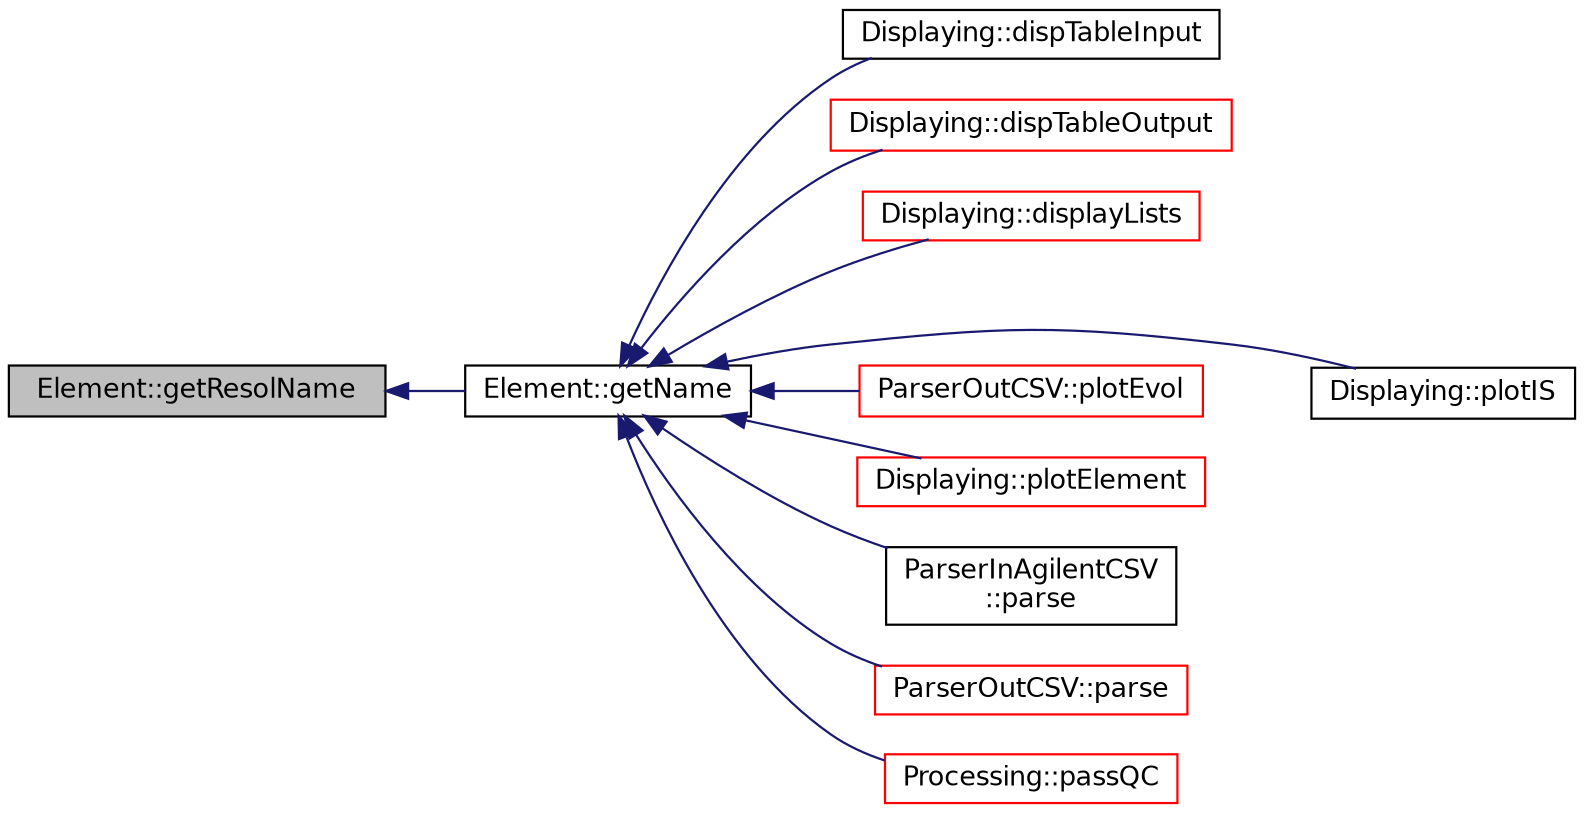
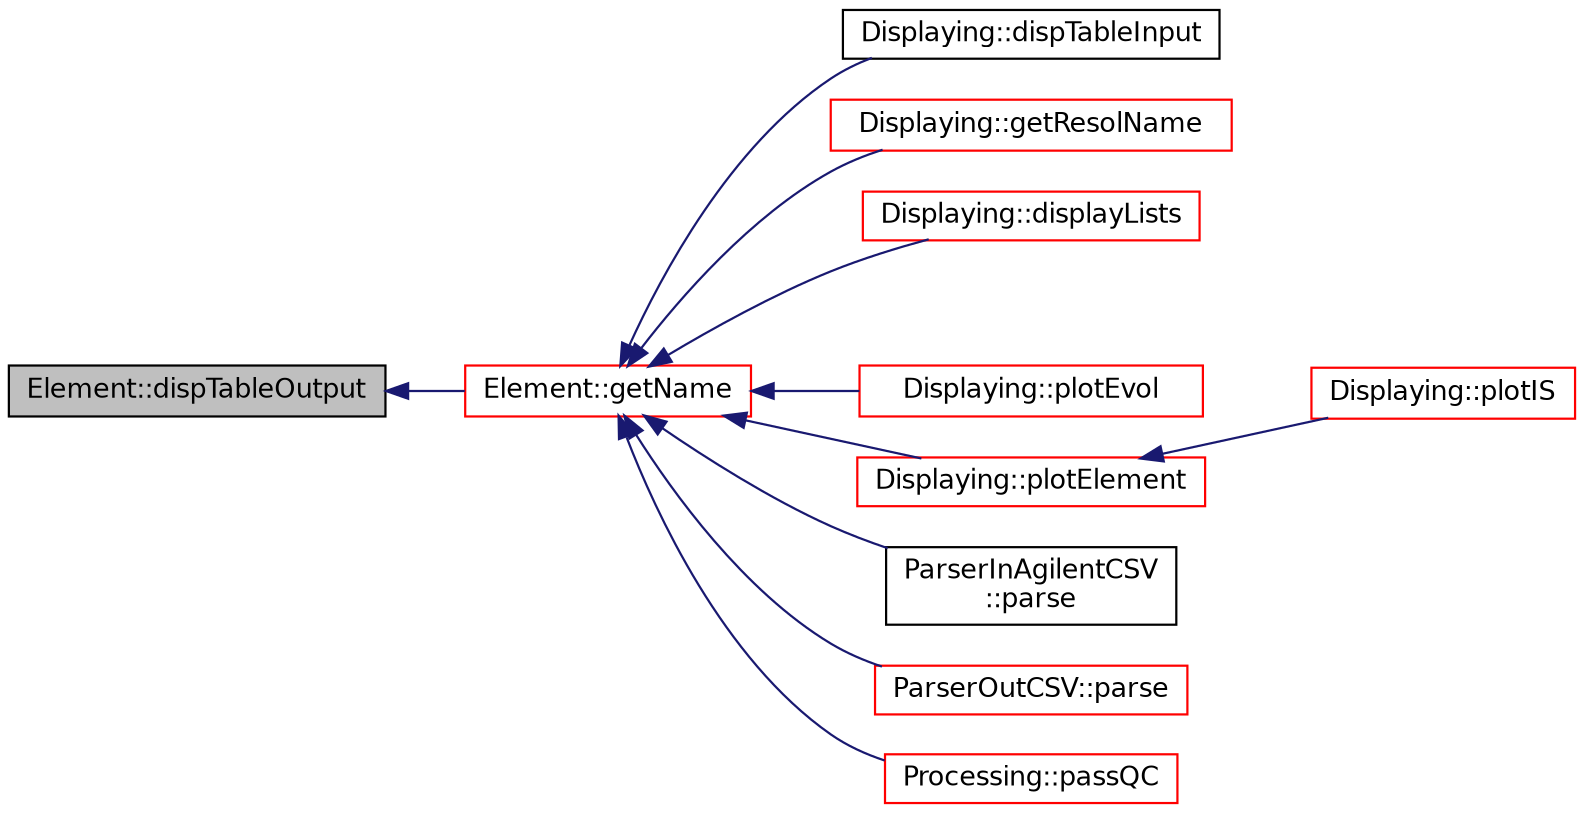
(1031, 125) -> (1031, 125)
(1042, 330) -> (1246, 436)
(197, 391) -> (197, 391)
(608, 391) -> (608, 391)
(1031, 391) -> (1031, 391)
(1443, 393) -> (1443, 393)
